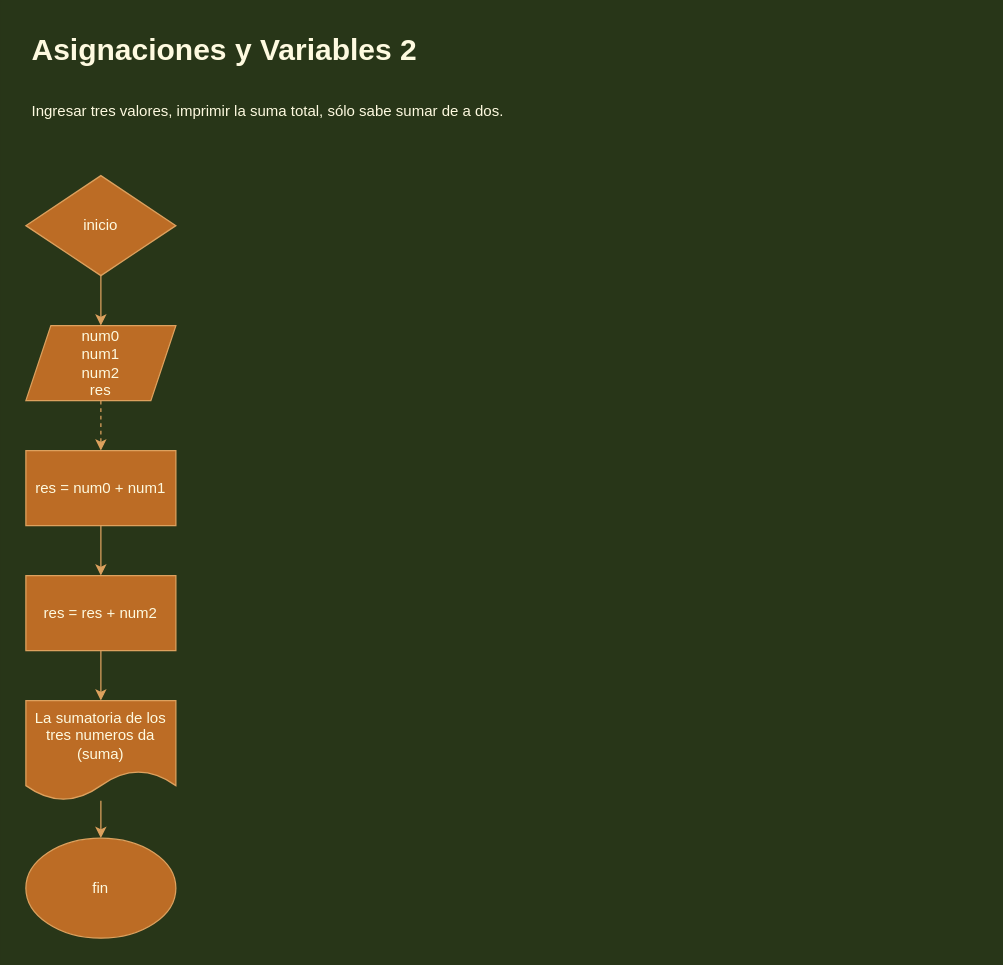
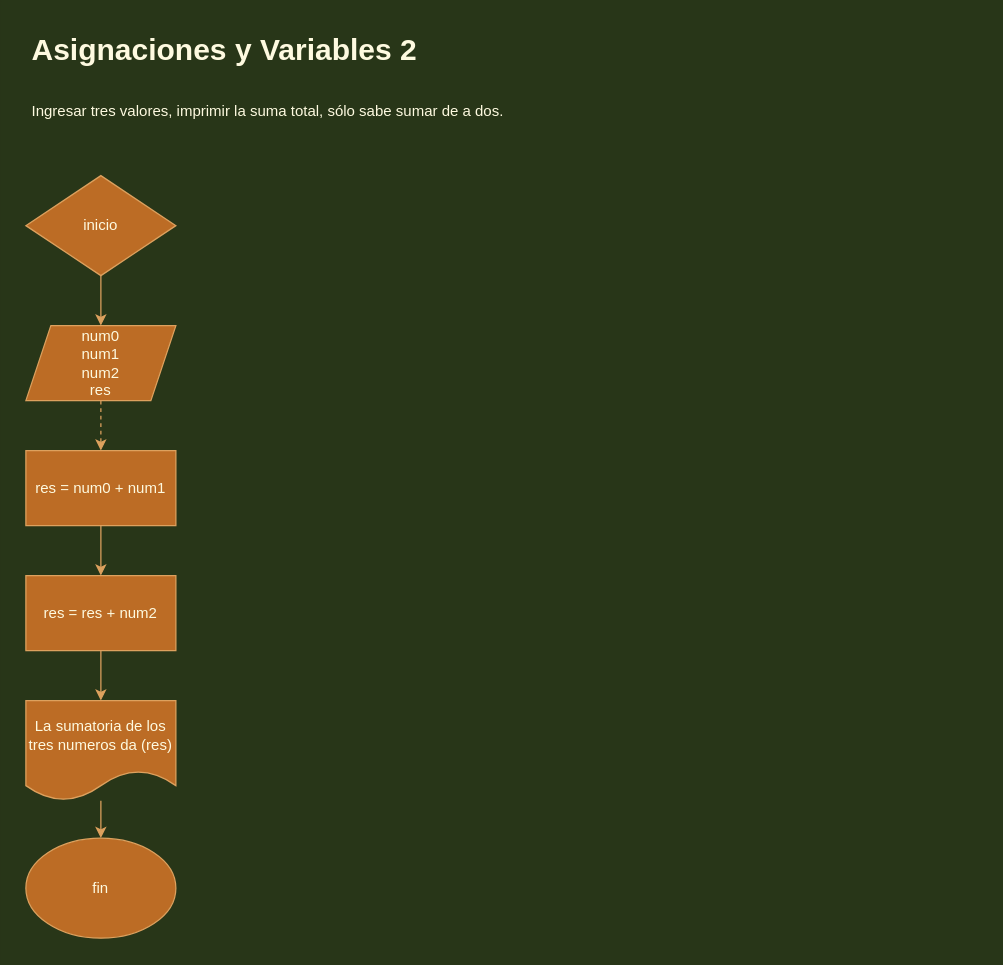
(101, 736) -> (101, 736)
